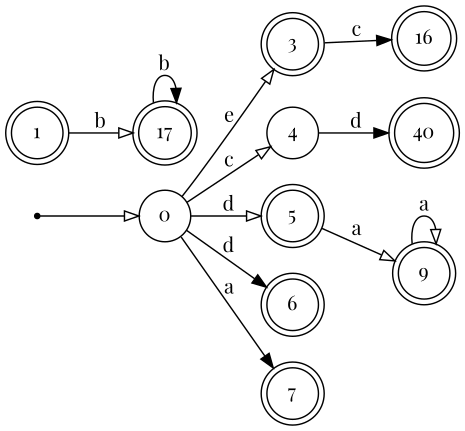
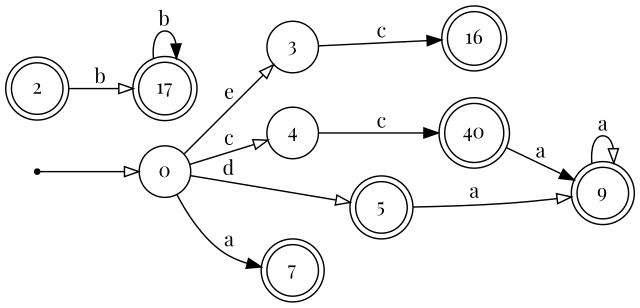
(293, 44) -> (293, 47)
(356, 122) -> (381, 122)
(37, 133) -> (37, 89)
none -> (534, 161)
(293, 305) -> none
